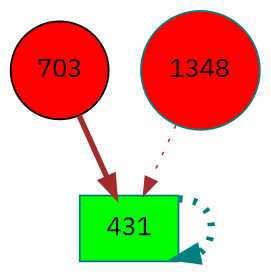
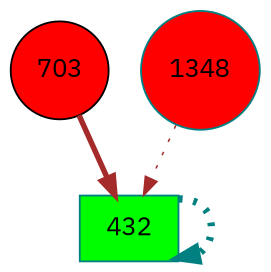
(129, 228) -> (129, 228)
